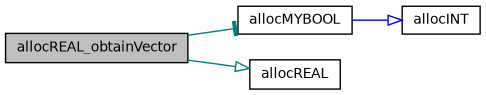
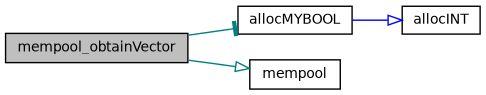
(97, 48) -> (97, 48)
(295, 74) -> (295, 74)
